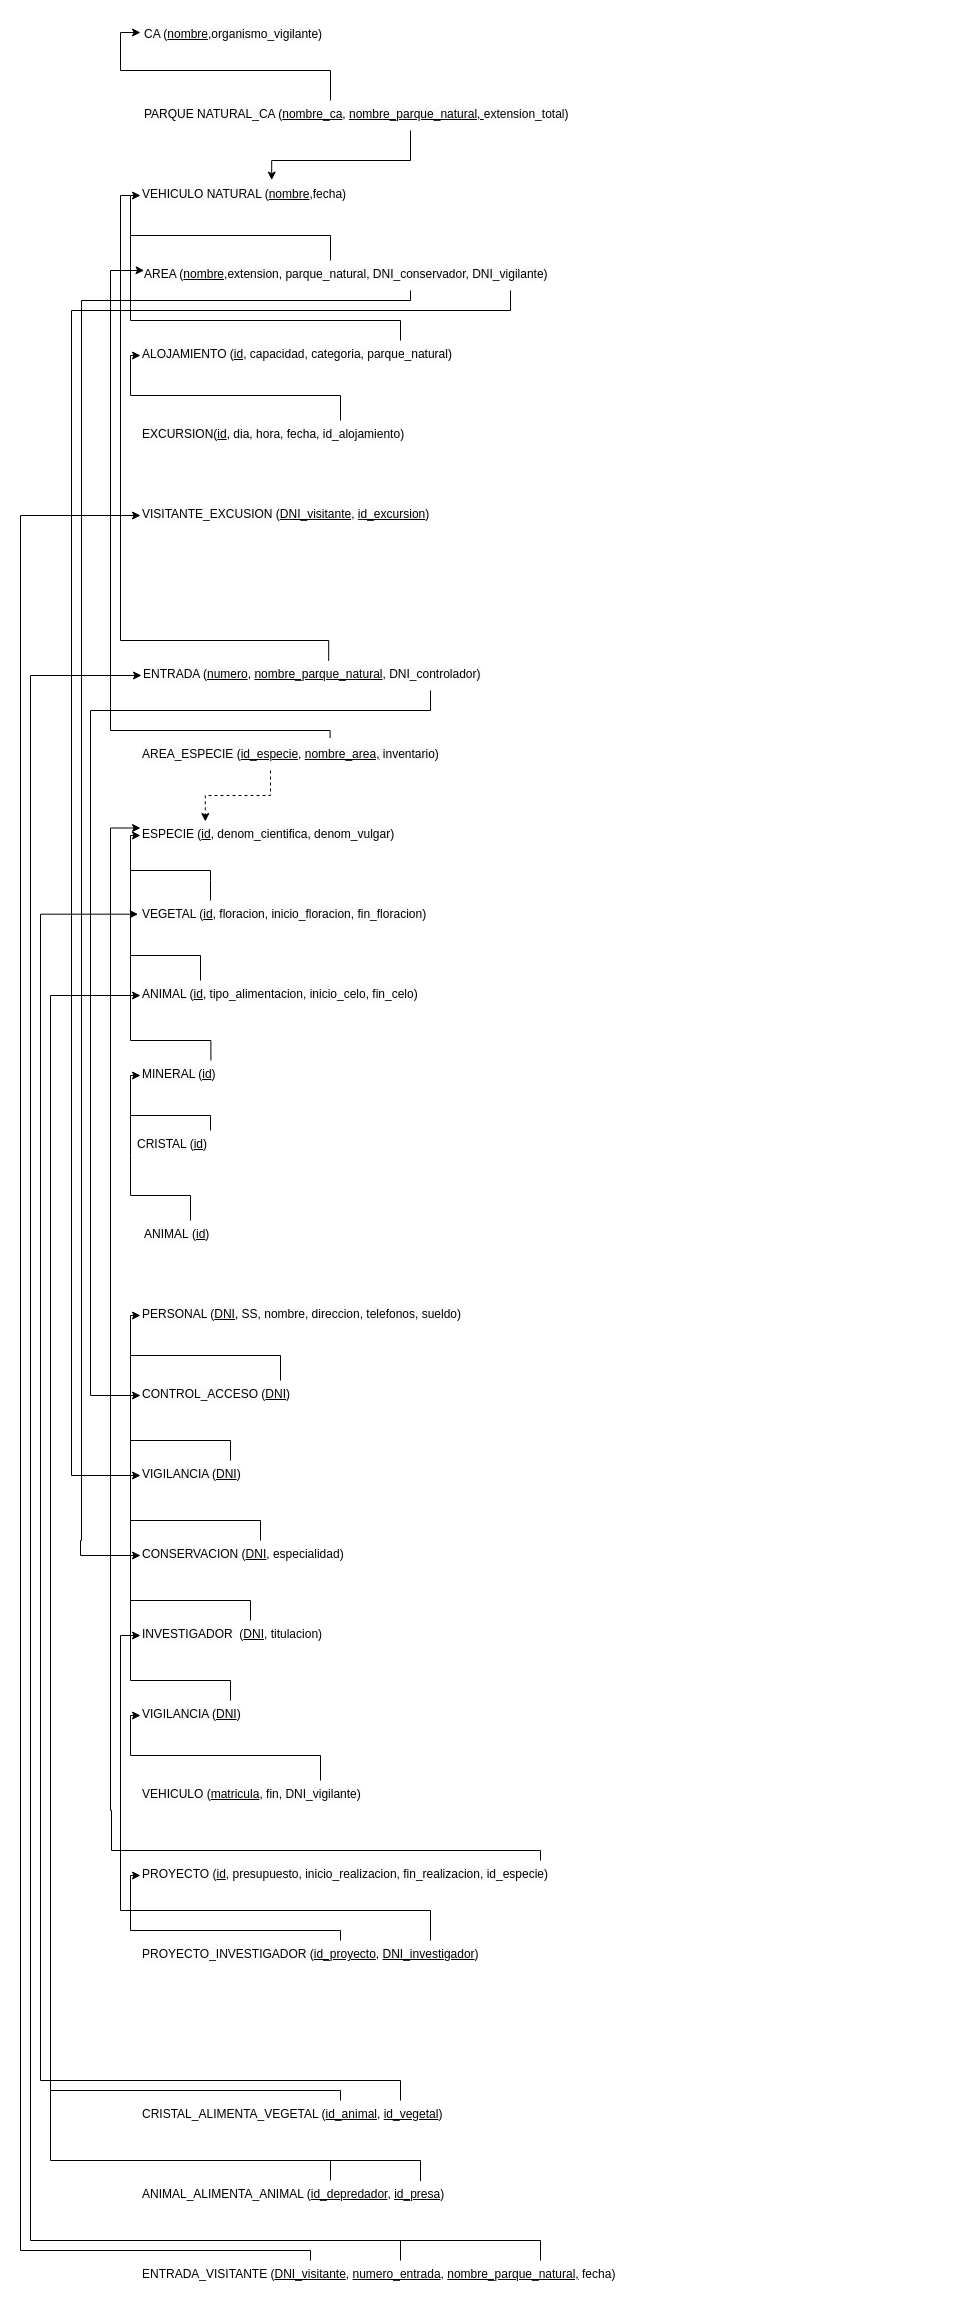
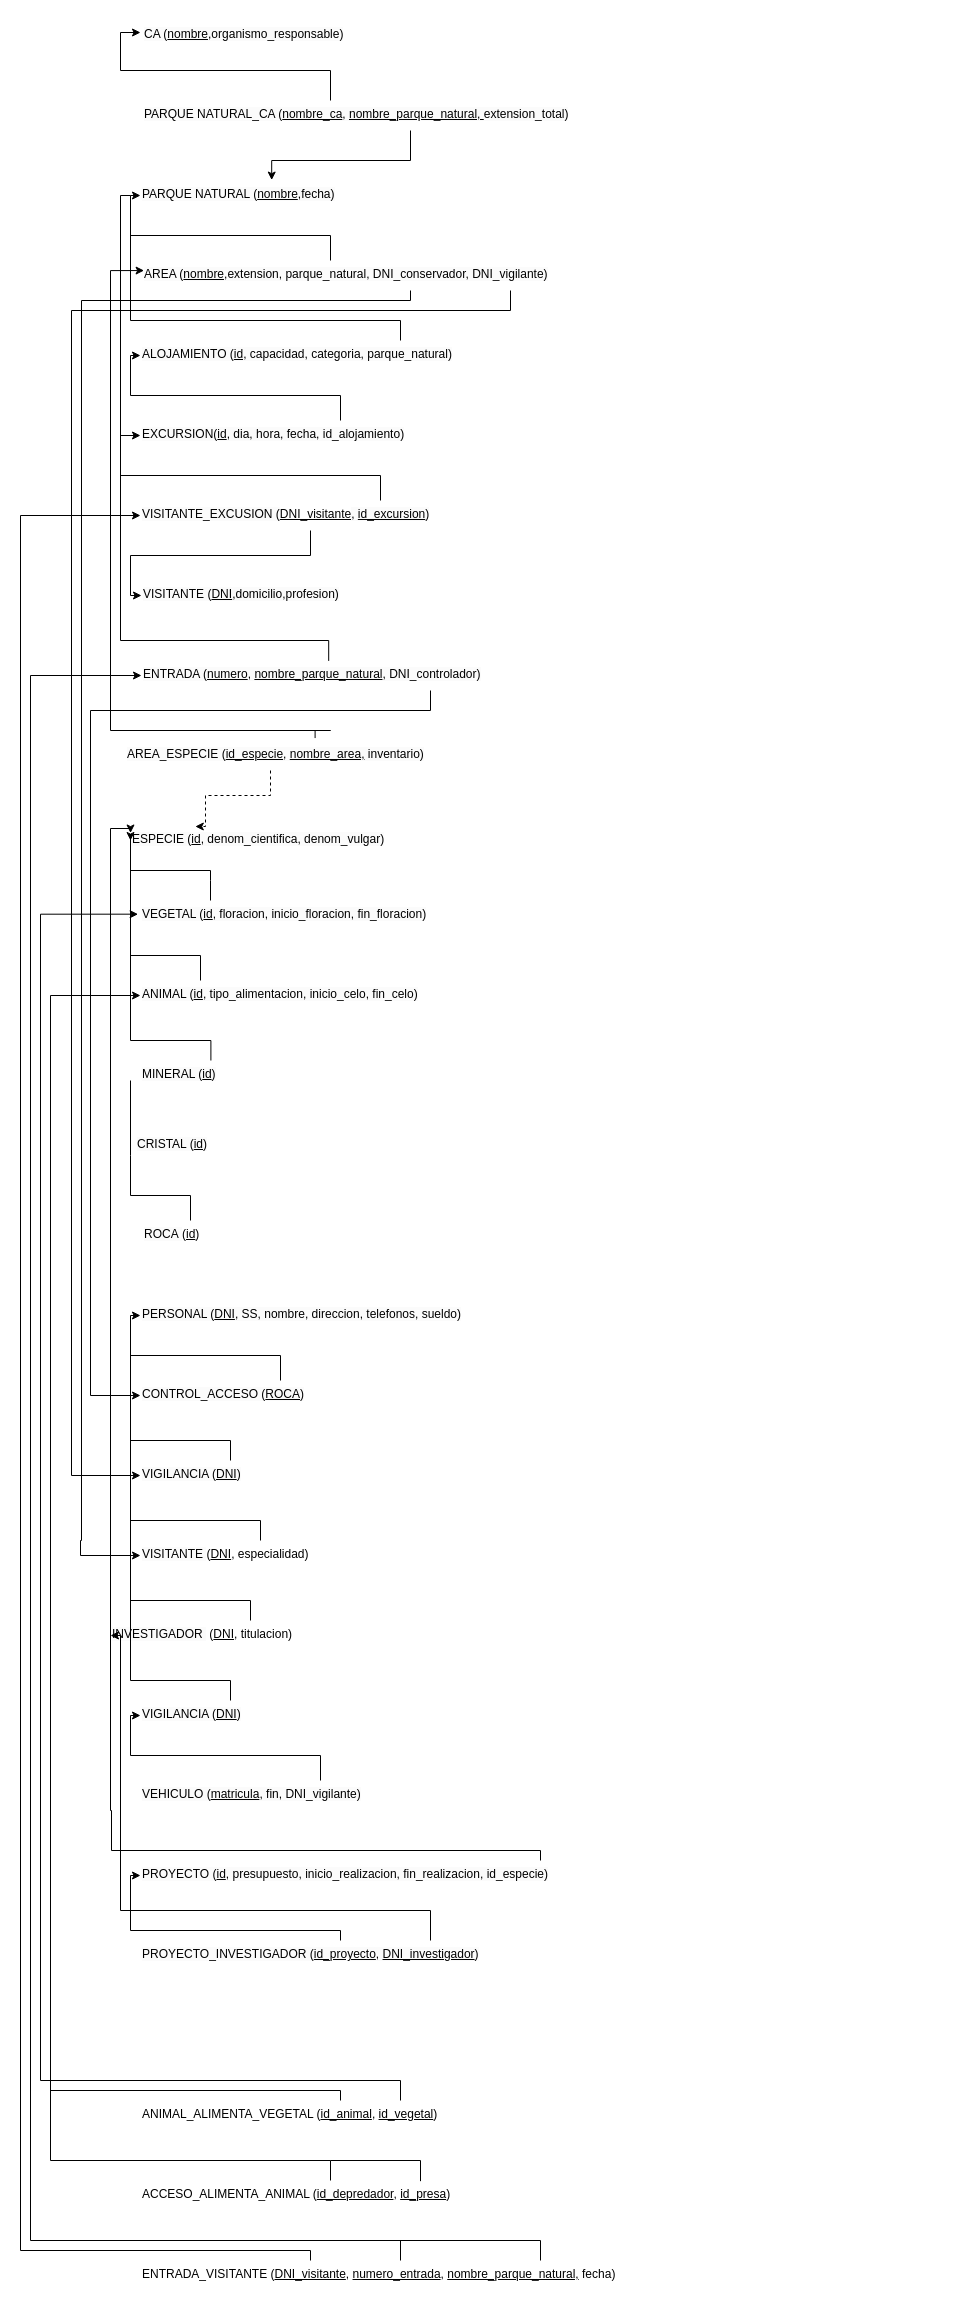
(239, 35) -> (249, 35)
(242, 195) -> (235, 195)
none -> (264, 476)
none -> (212, 556)
none -> (542, 596)
(541, 756) -> (526, 756)
(541, 836) -> (531, 841)
(179, 1116) -> none
(180, 1235) -> (173, 1235)
(208, 1395) -> (212, 1395)
(242, 1555) -> (232, 1555)
(541, 1636) -> (511, 1636)
(291, 2115) -> (288, 2115)
(298, 2195) -> (298, 2195)
